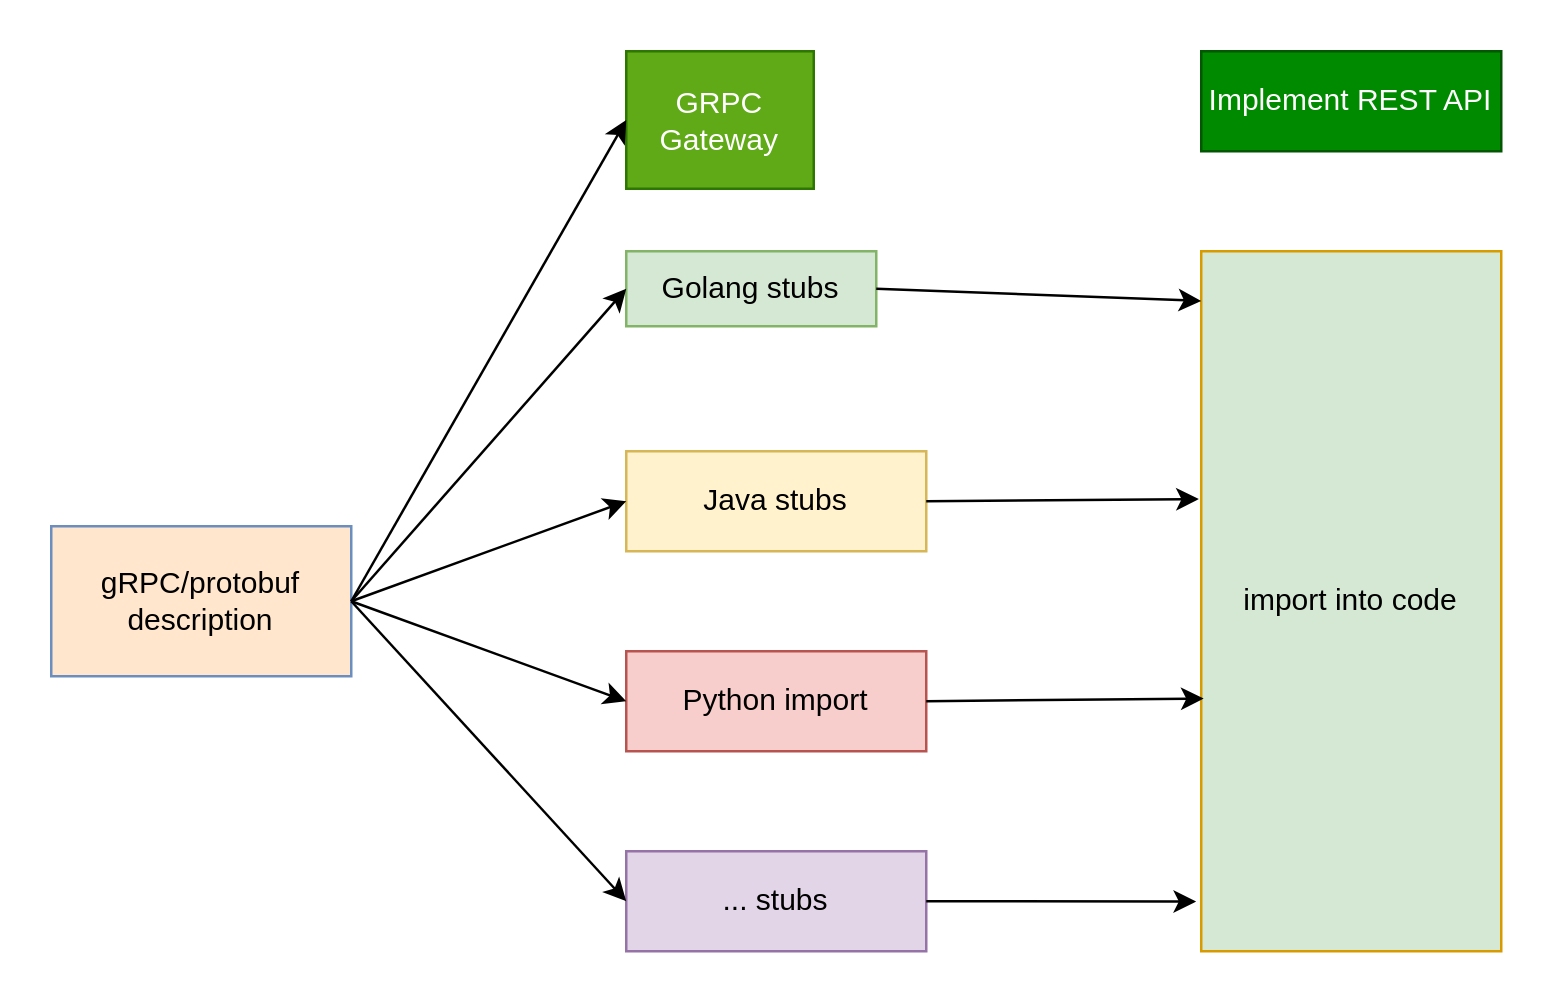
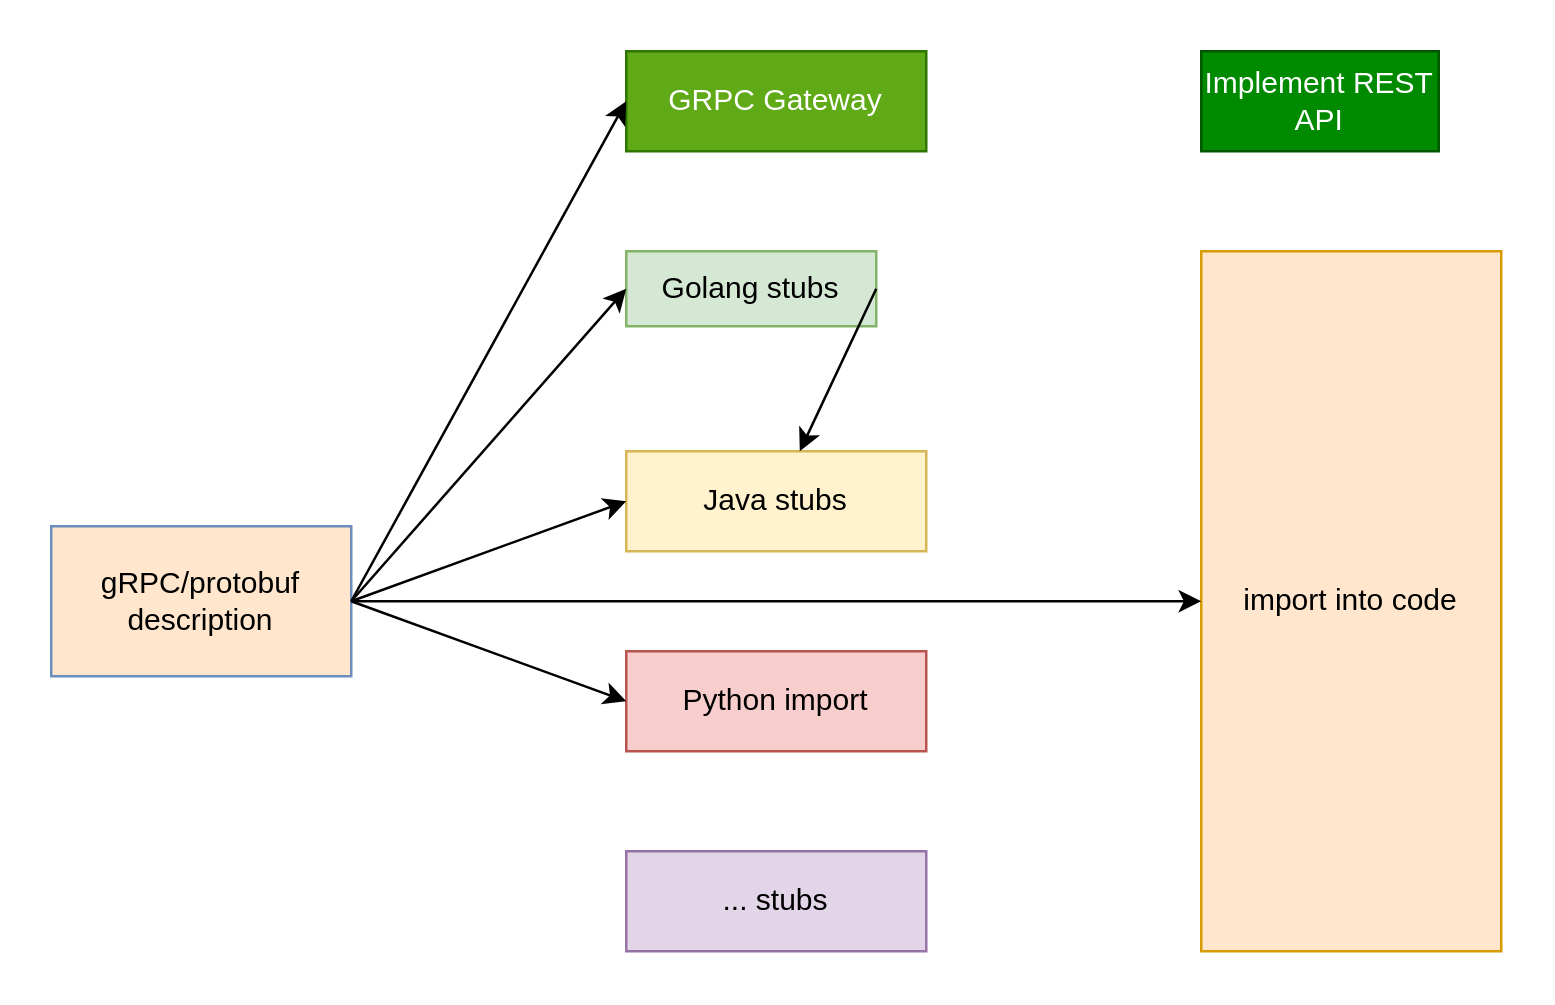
(1351, 101) -> (1320, 101)
(720, 120) -> (776, 101)
(1030, 295) -> (842, 362)
(1055, 500) -> none
(1351, 601) -> (1351, 601)
(1056, 700) -> none
(486, 749) -> (774, 601)
(1053, 901) -> none
